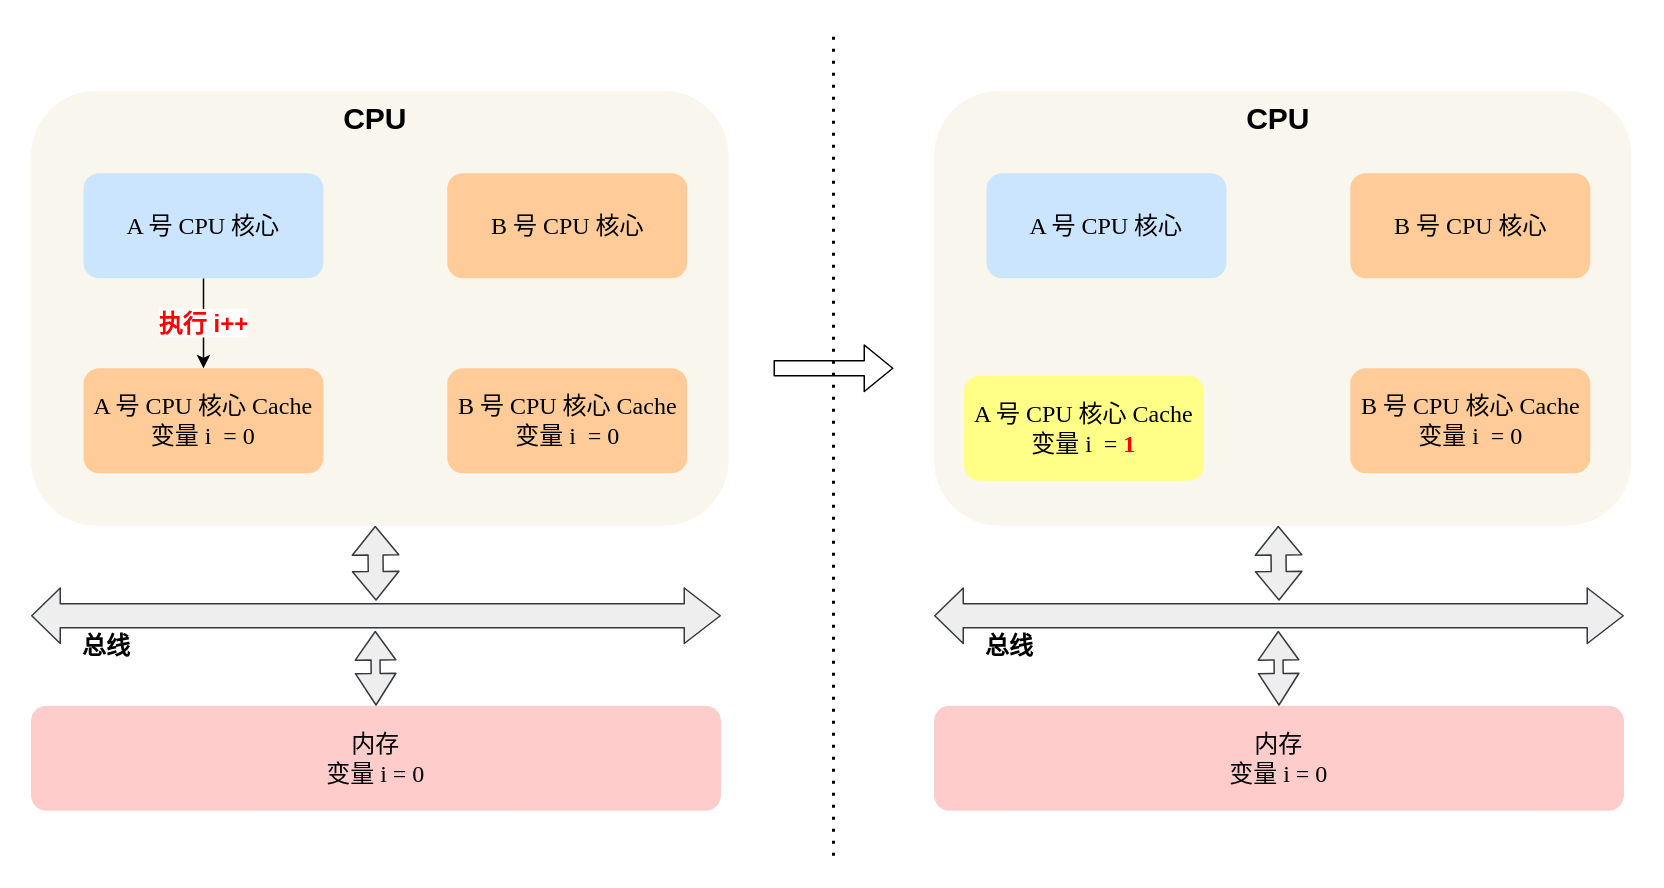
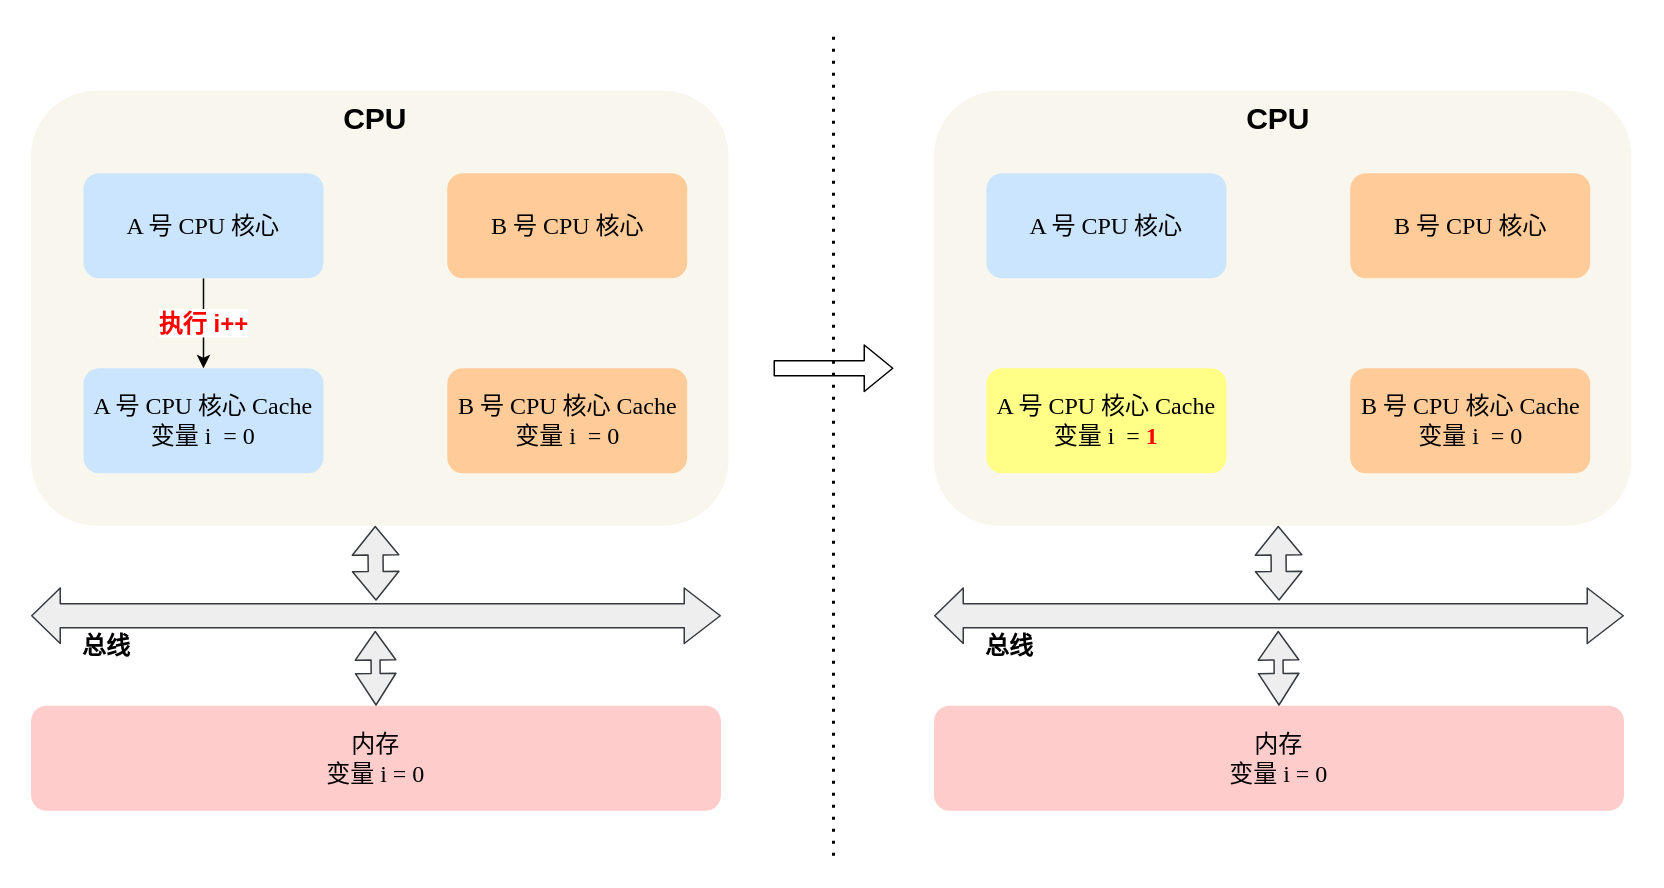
(203, 421) -> (203, 421)
(1084, 428) -> (1106, 421)
